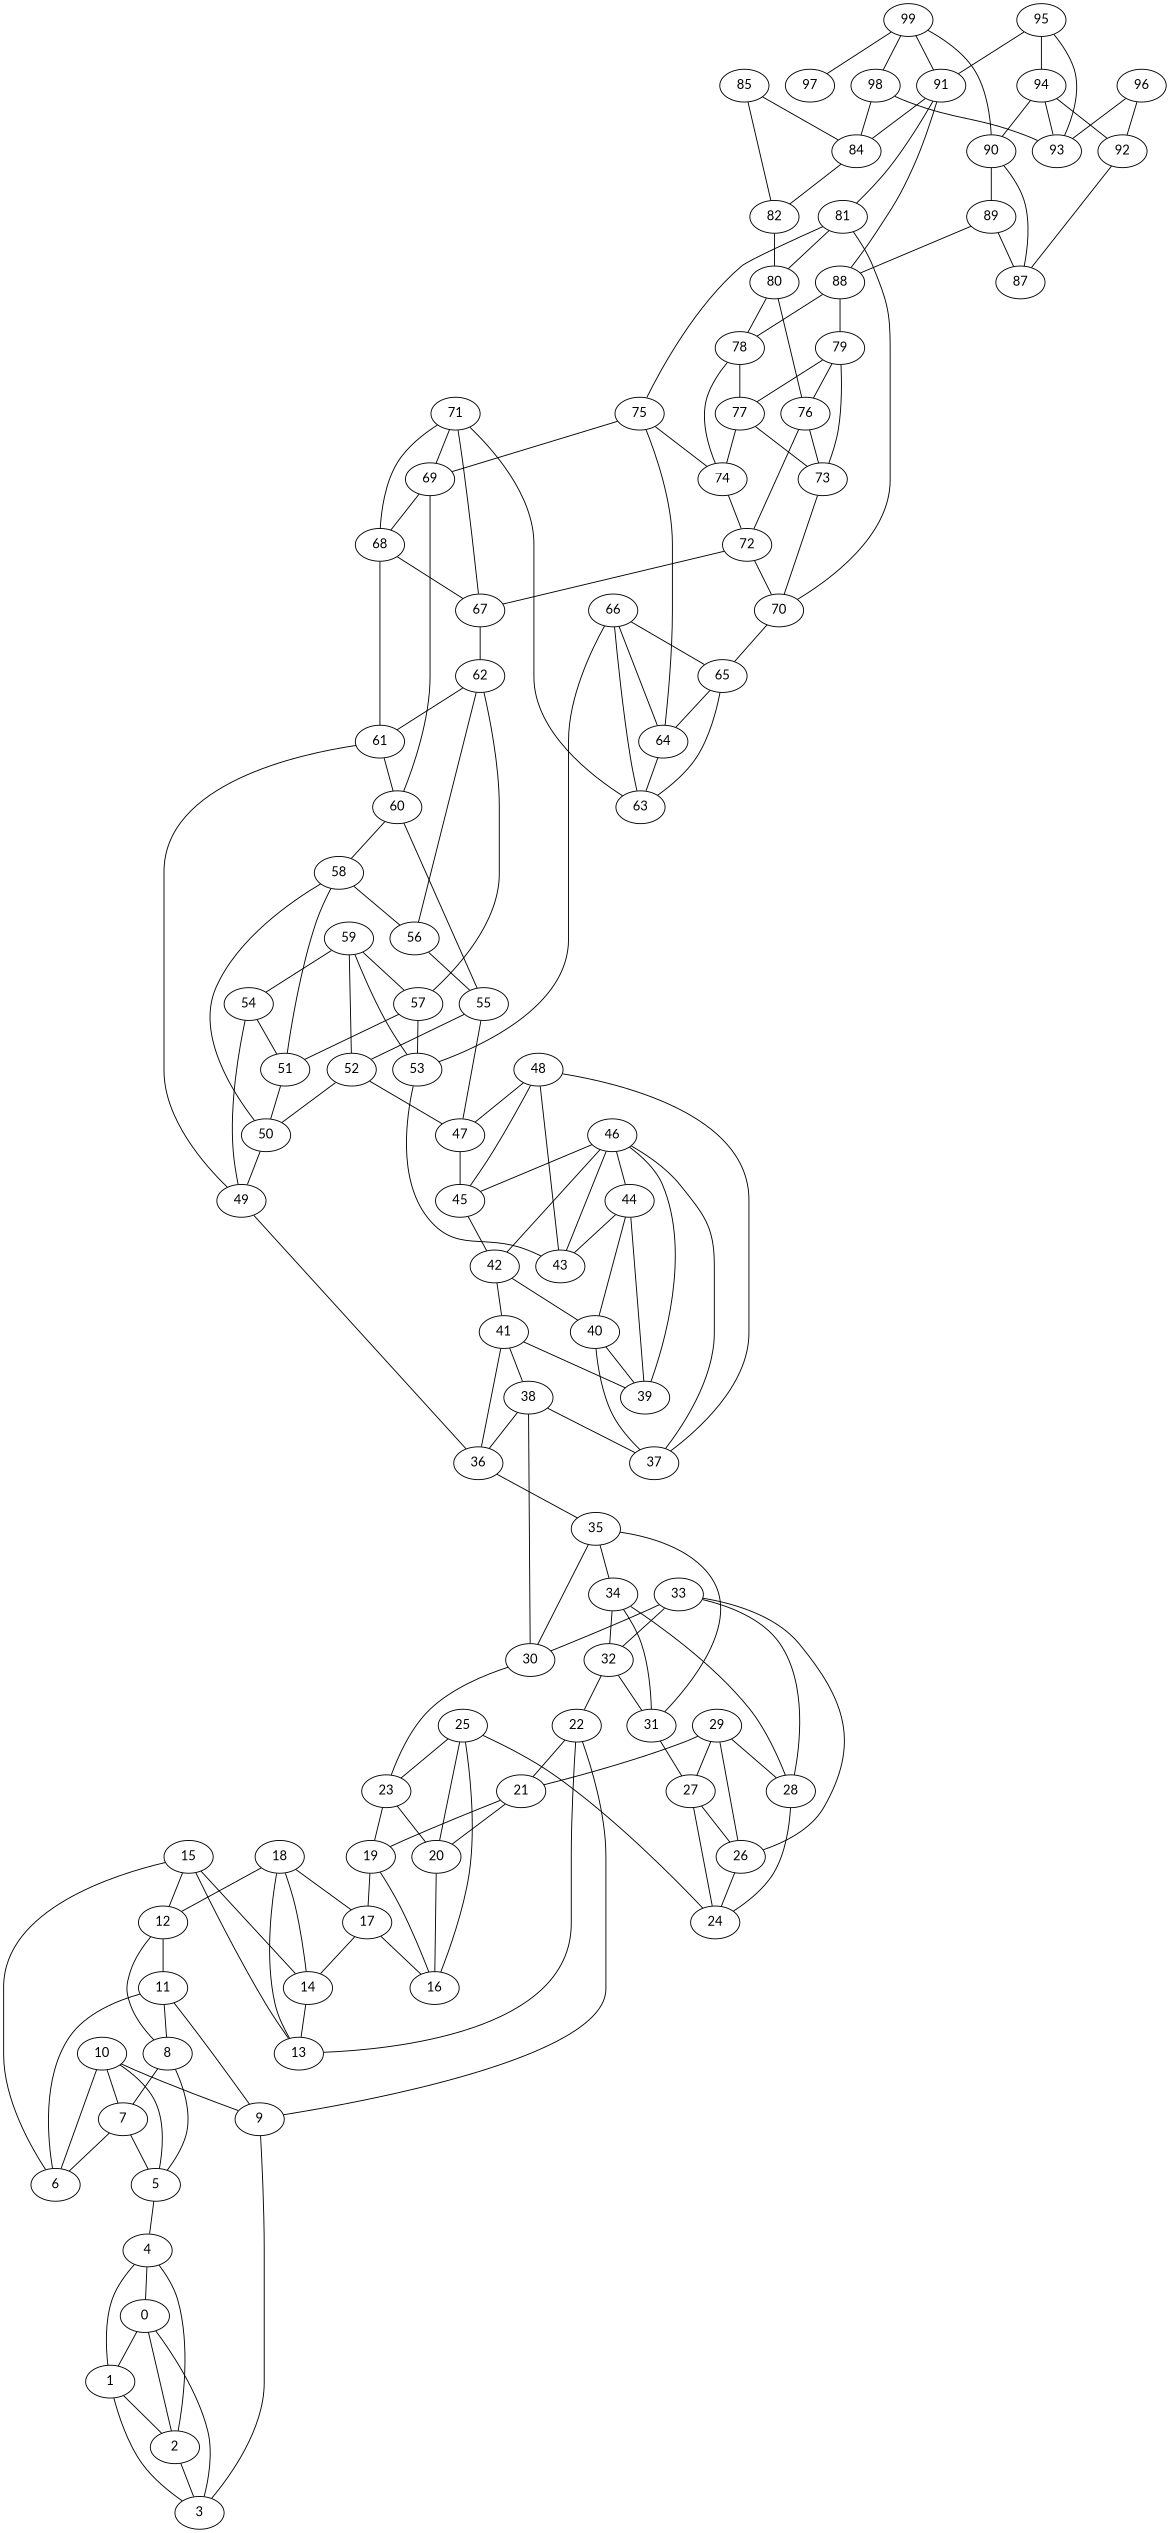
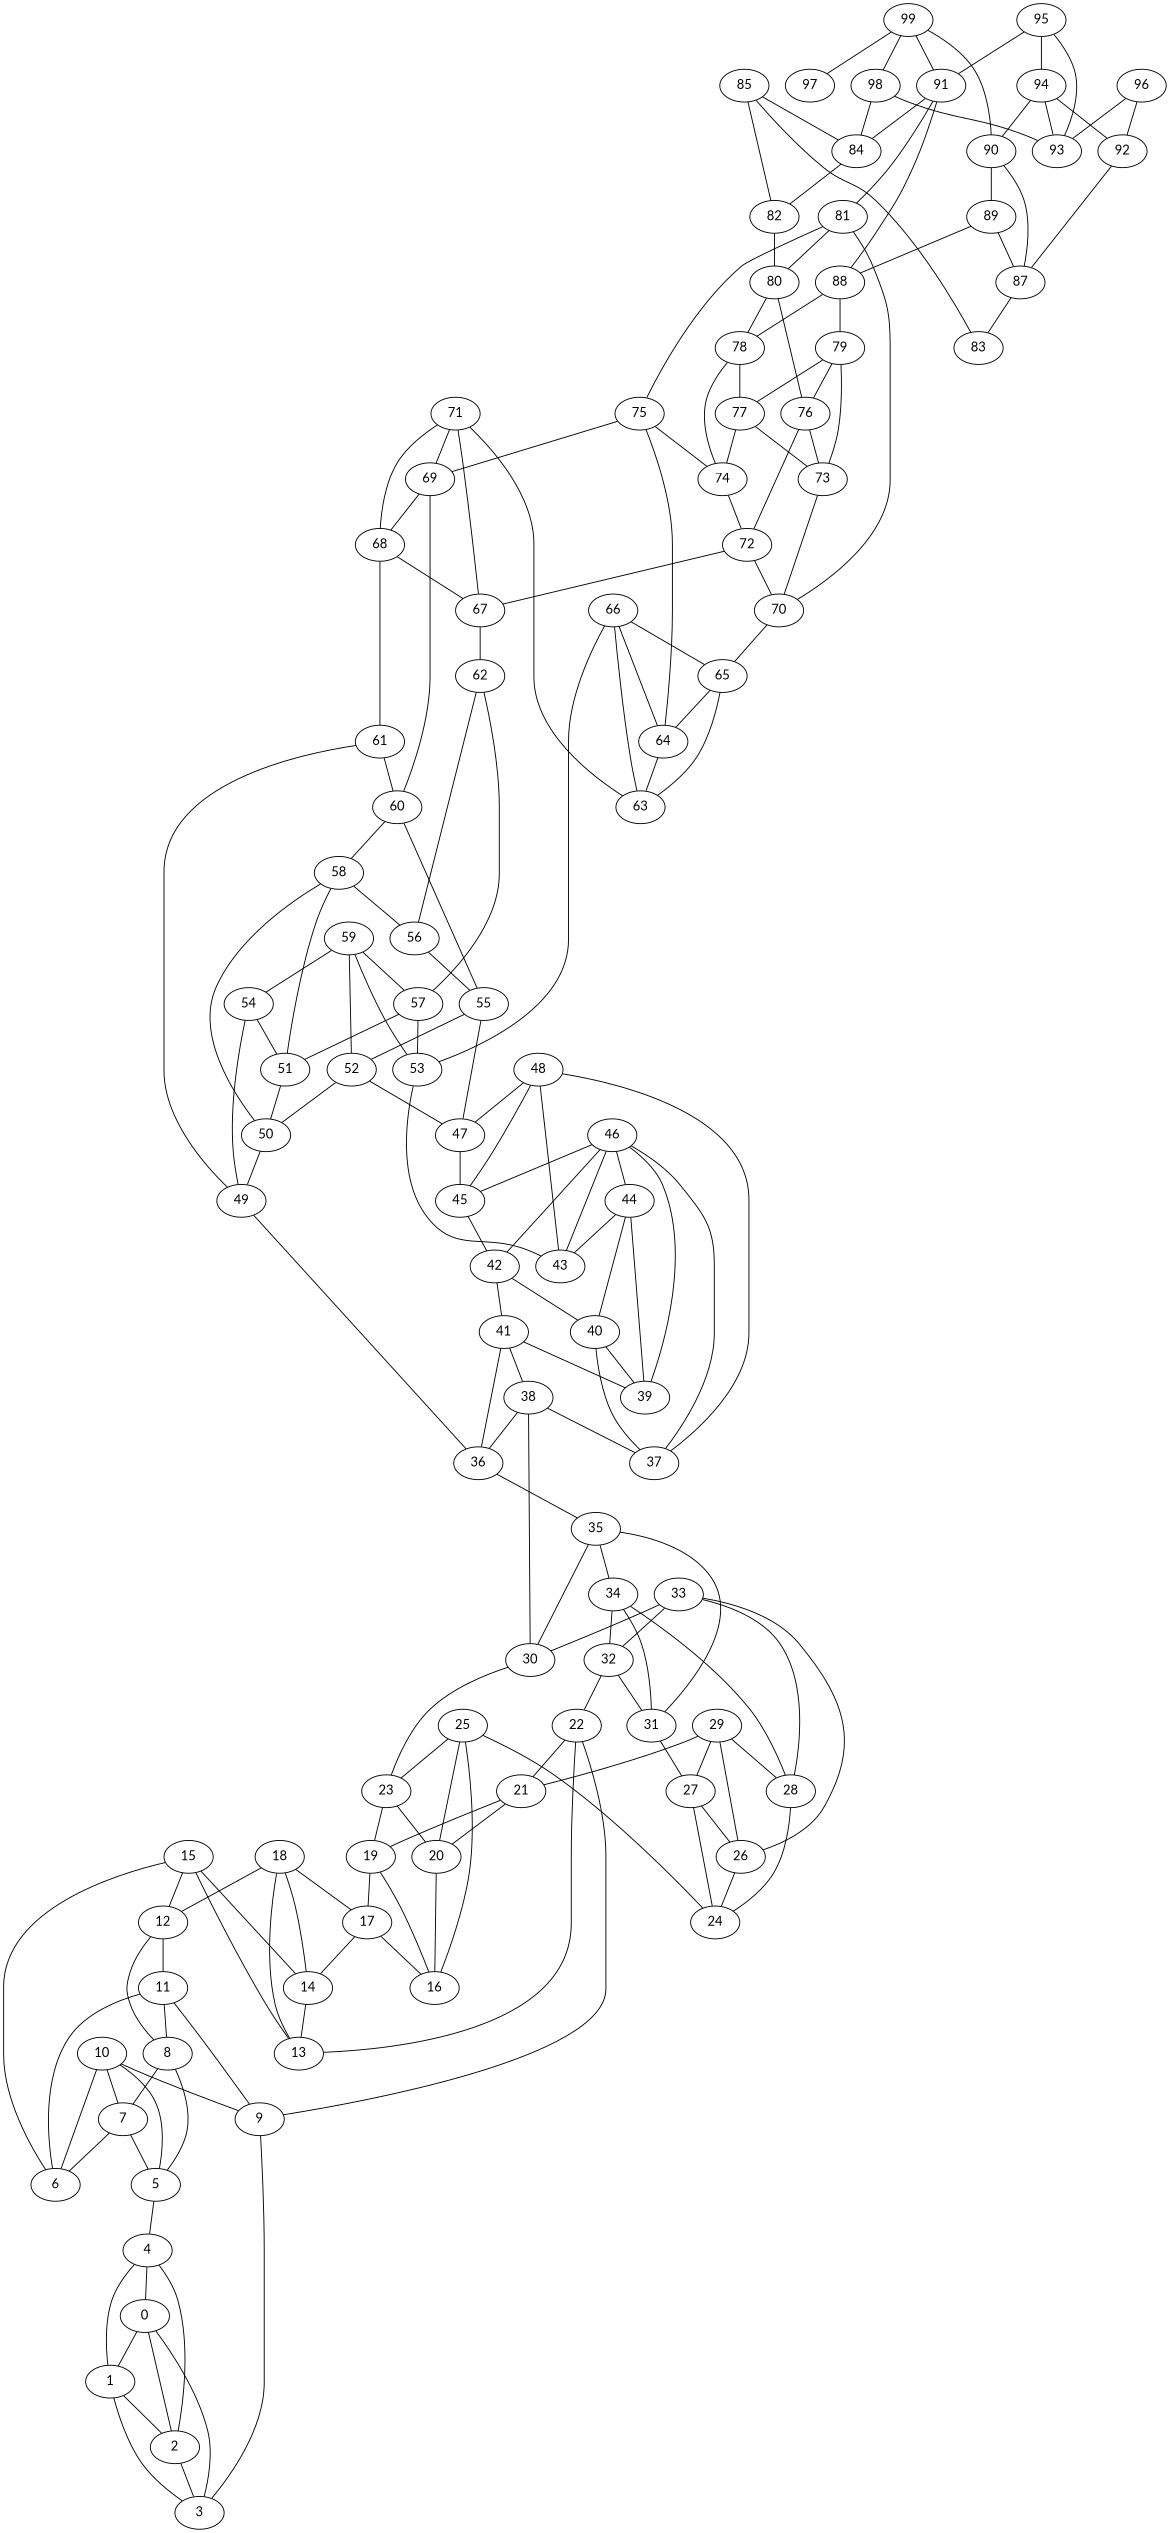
none -> (979, 348)
(433, 707) -> none
